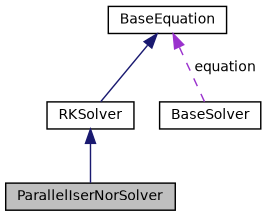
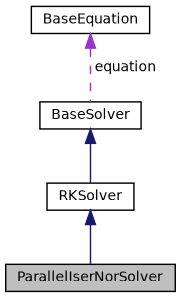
(124, 73) -> (90, 163)
